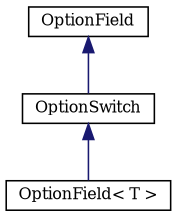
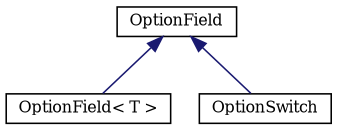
(88, 160) -> (127, 71)
